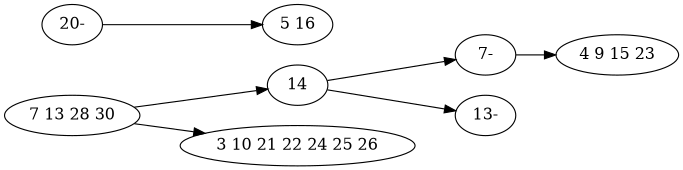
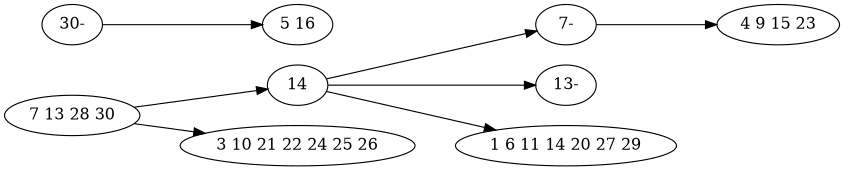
(72, 25) -> (72, 25)
none -> (566, 146)
